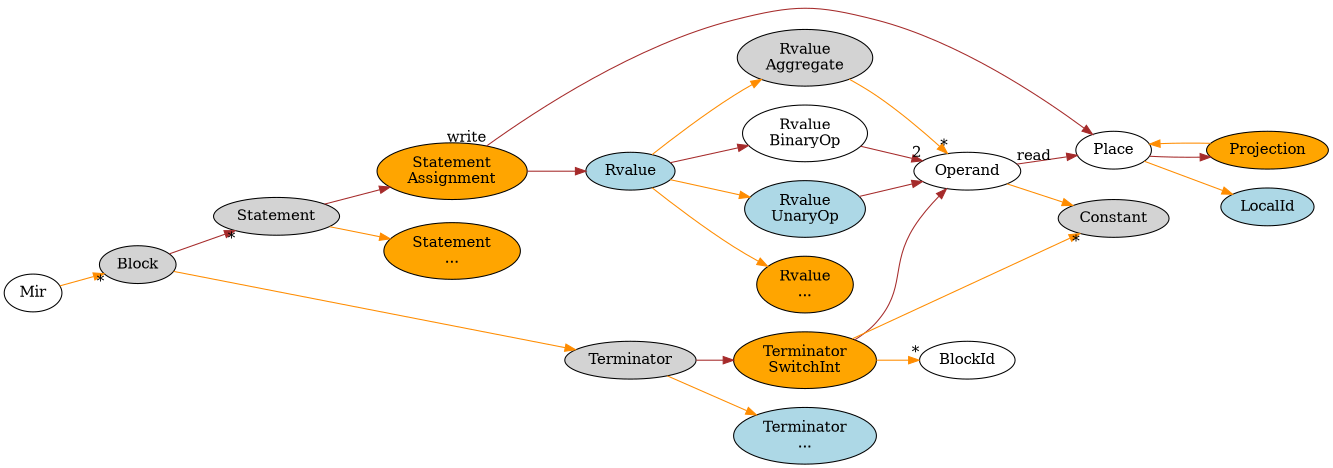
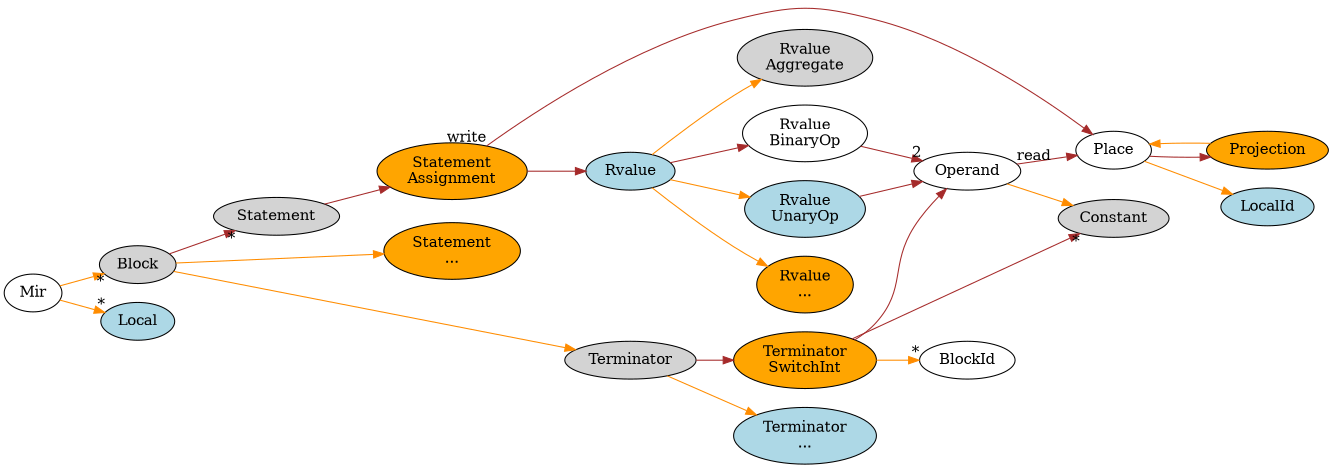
(896, 110) -> none
(355, 232) -> (275, 259)
(961, 288) -> (961, 288)
none -> (138, 321)
